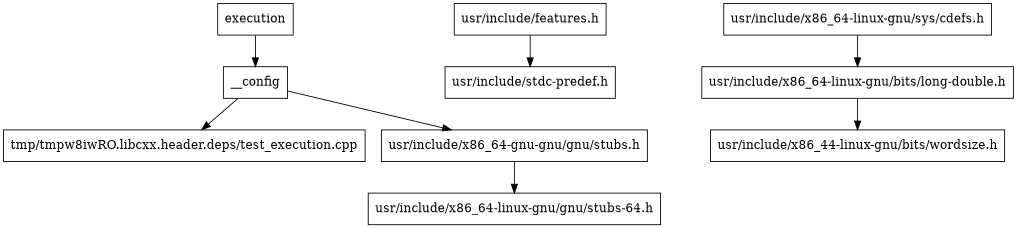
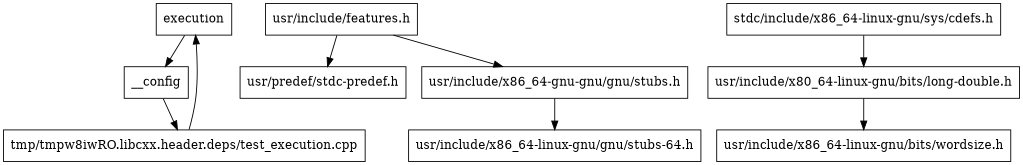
(858, 19) -> (864, 19)
(530, 83) -> (323, 83)
(858, 83) -> (864, 83)
none -> (197, 87)
(365, 109) -> (444, 50)
(858, 146) -> (864, 146)
